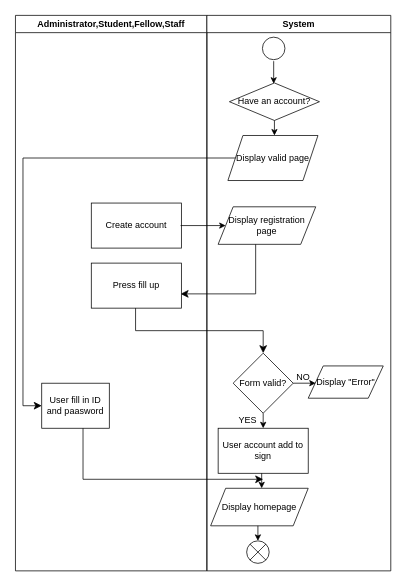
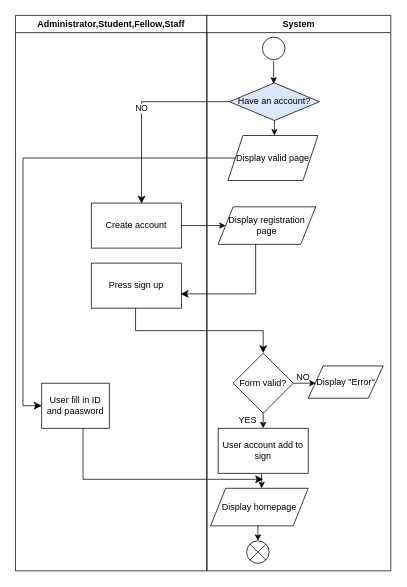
(274, 102) -> (274, 102)
none -> (141, 106)
(136, 285) -> (136, 285)
